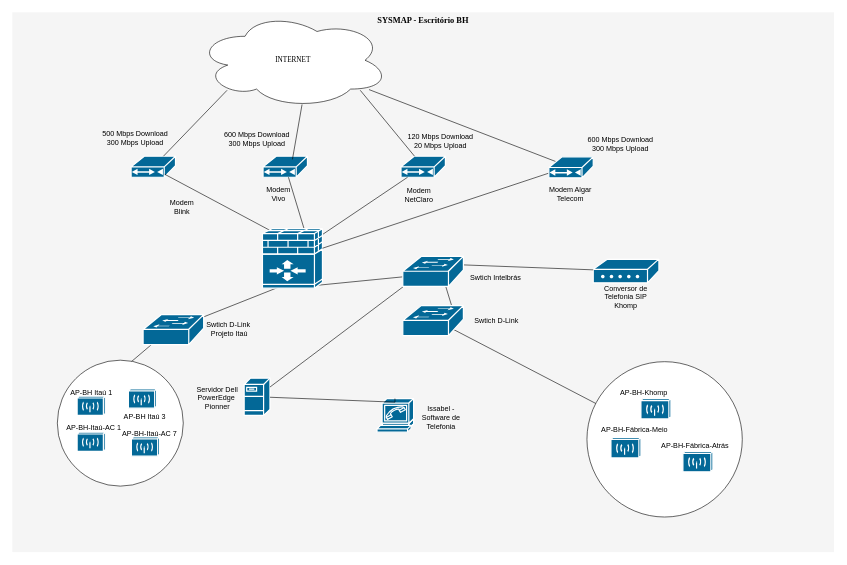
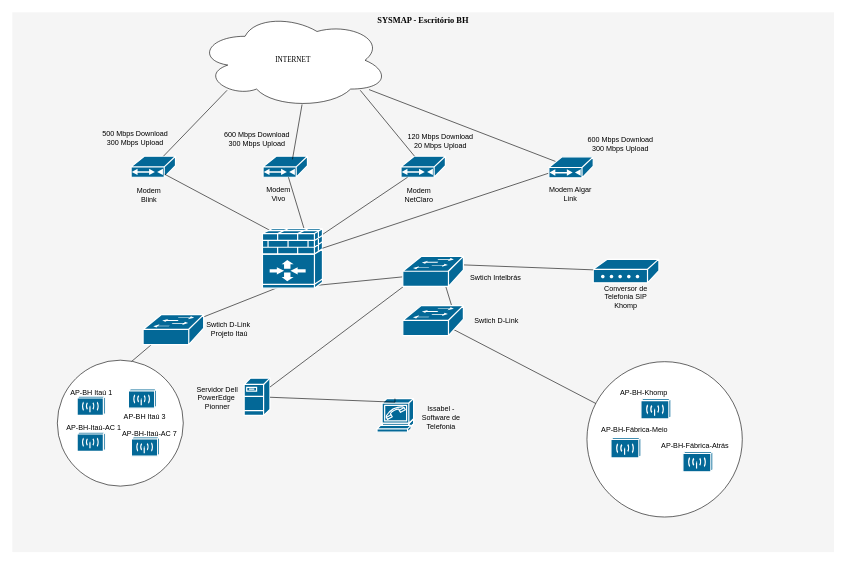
(571, 194) -> (571, 194)
(182, 207) -> (149, 195)
